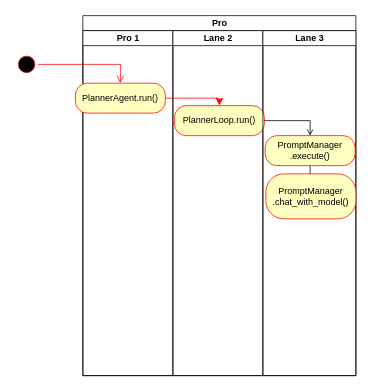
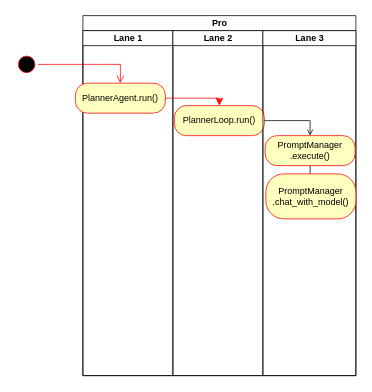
(128, 38) -> (128, 38)
